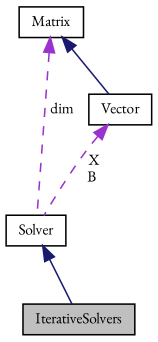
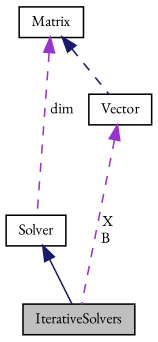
(91, 72) -> (91, 72)
(69, 175) -> (98, 222)
